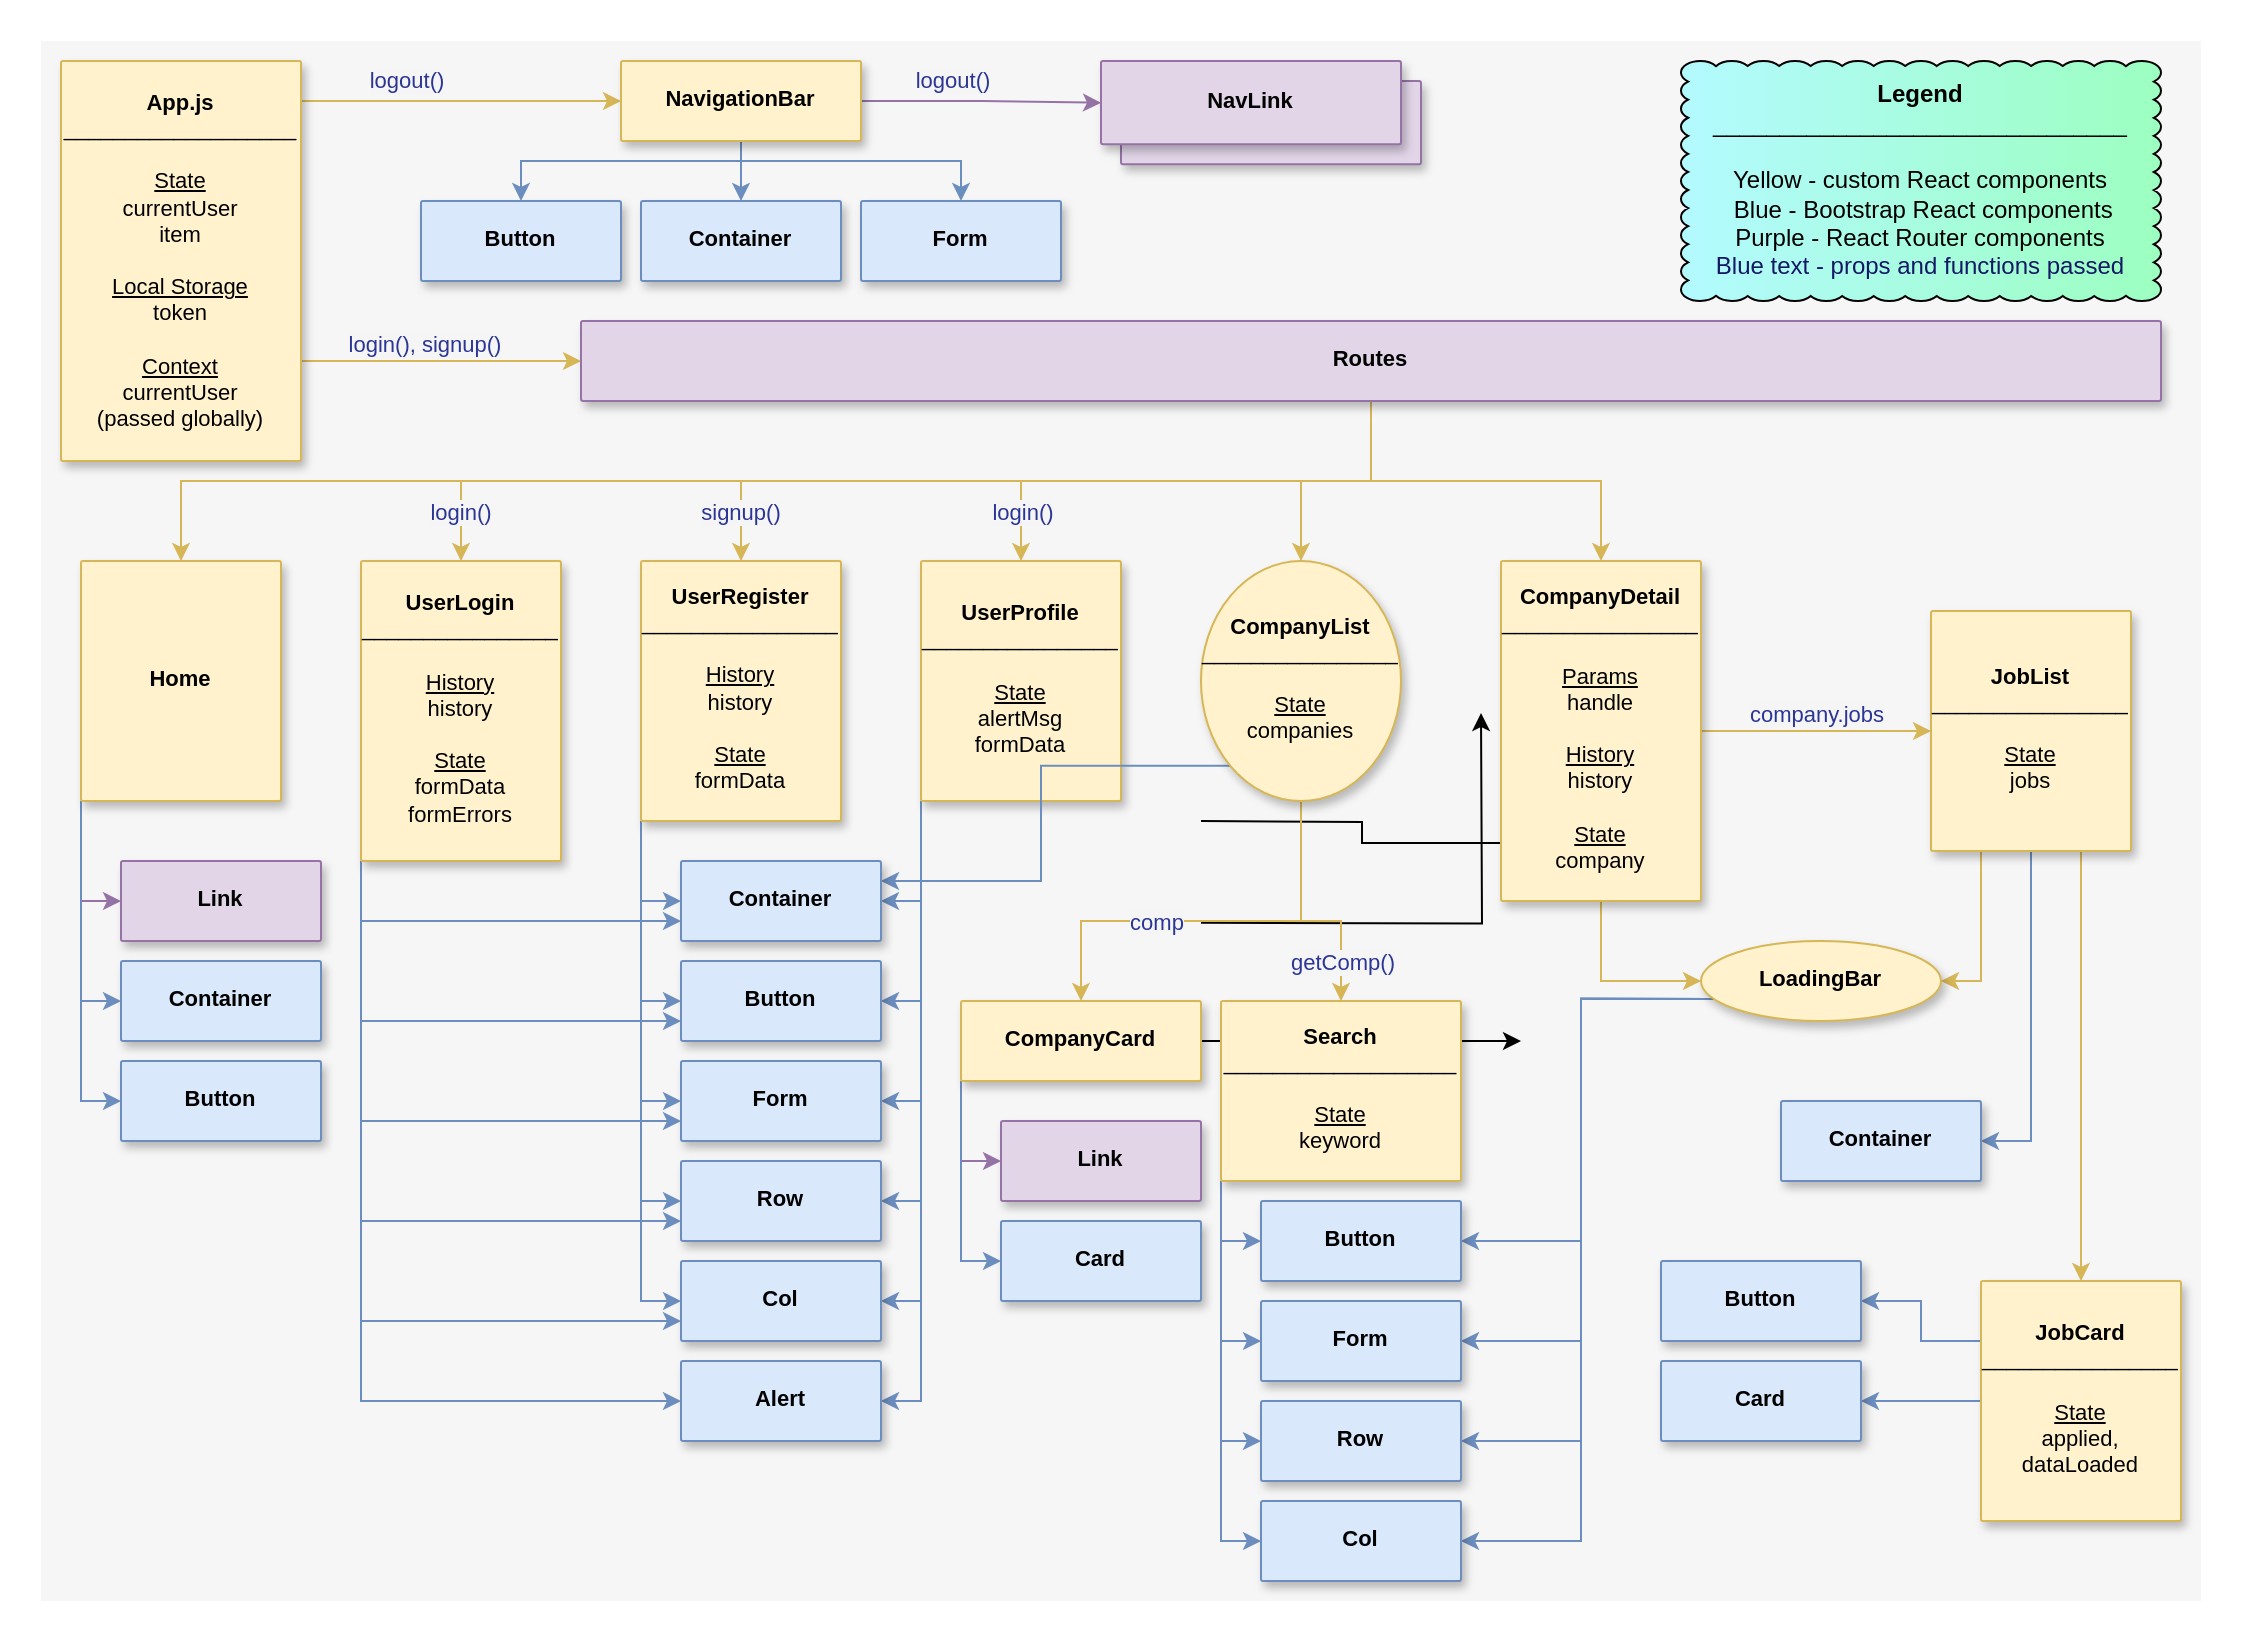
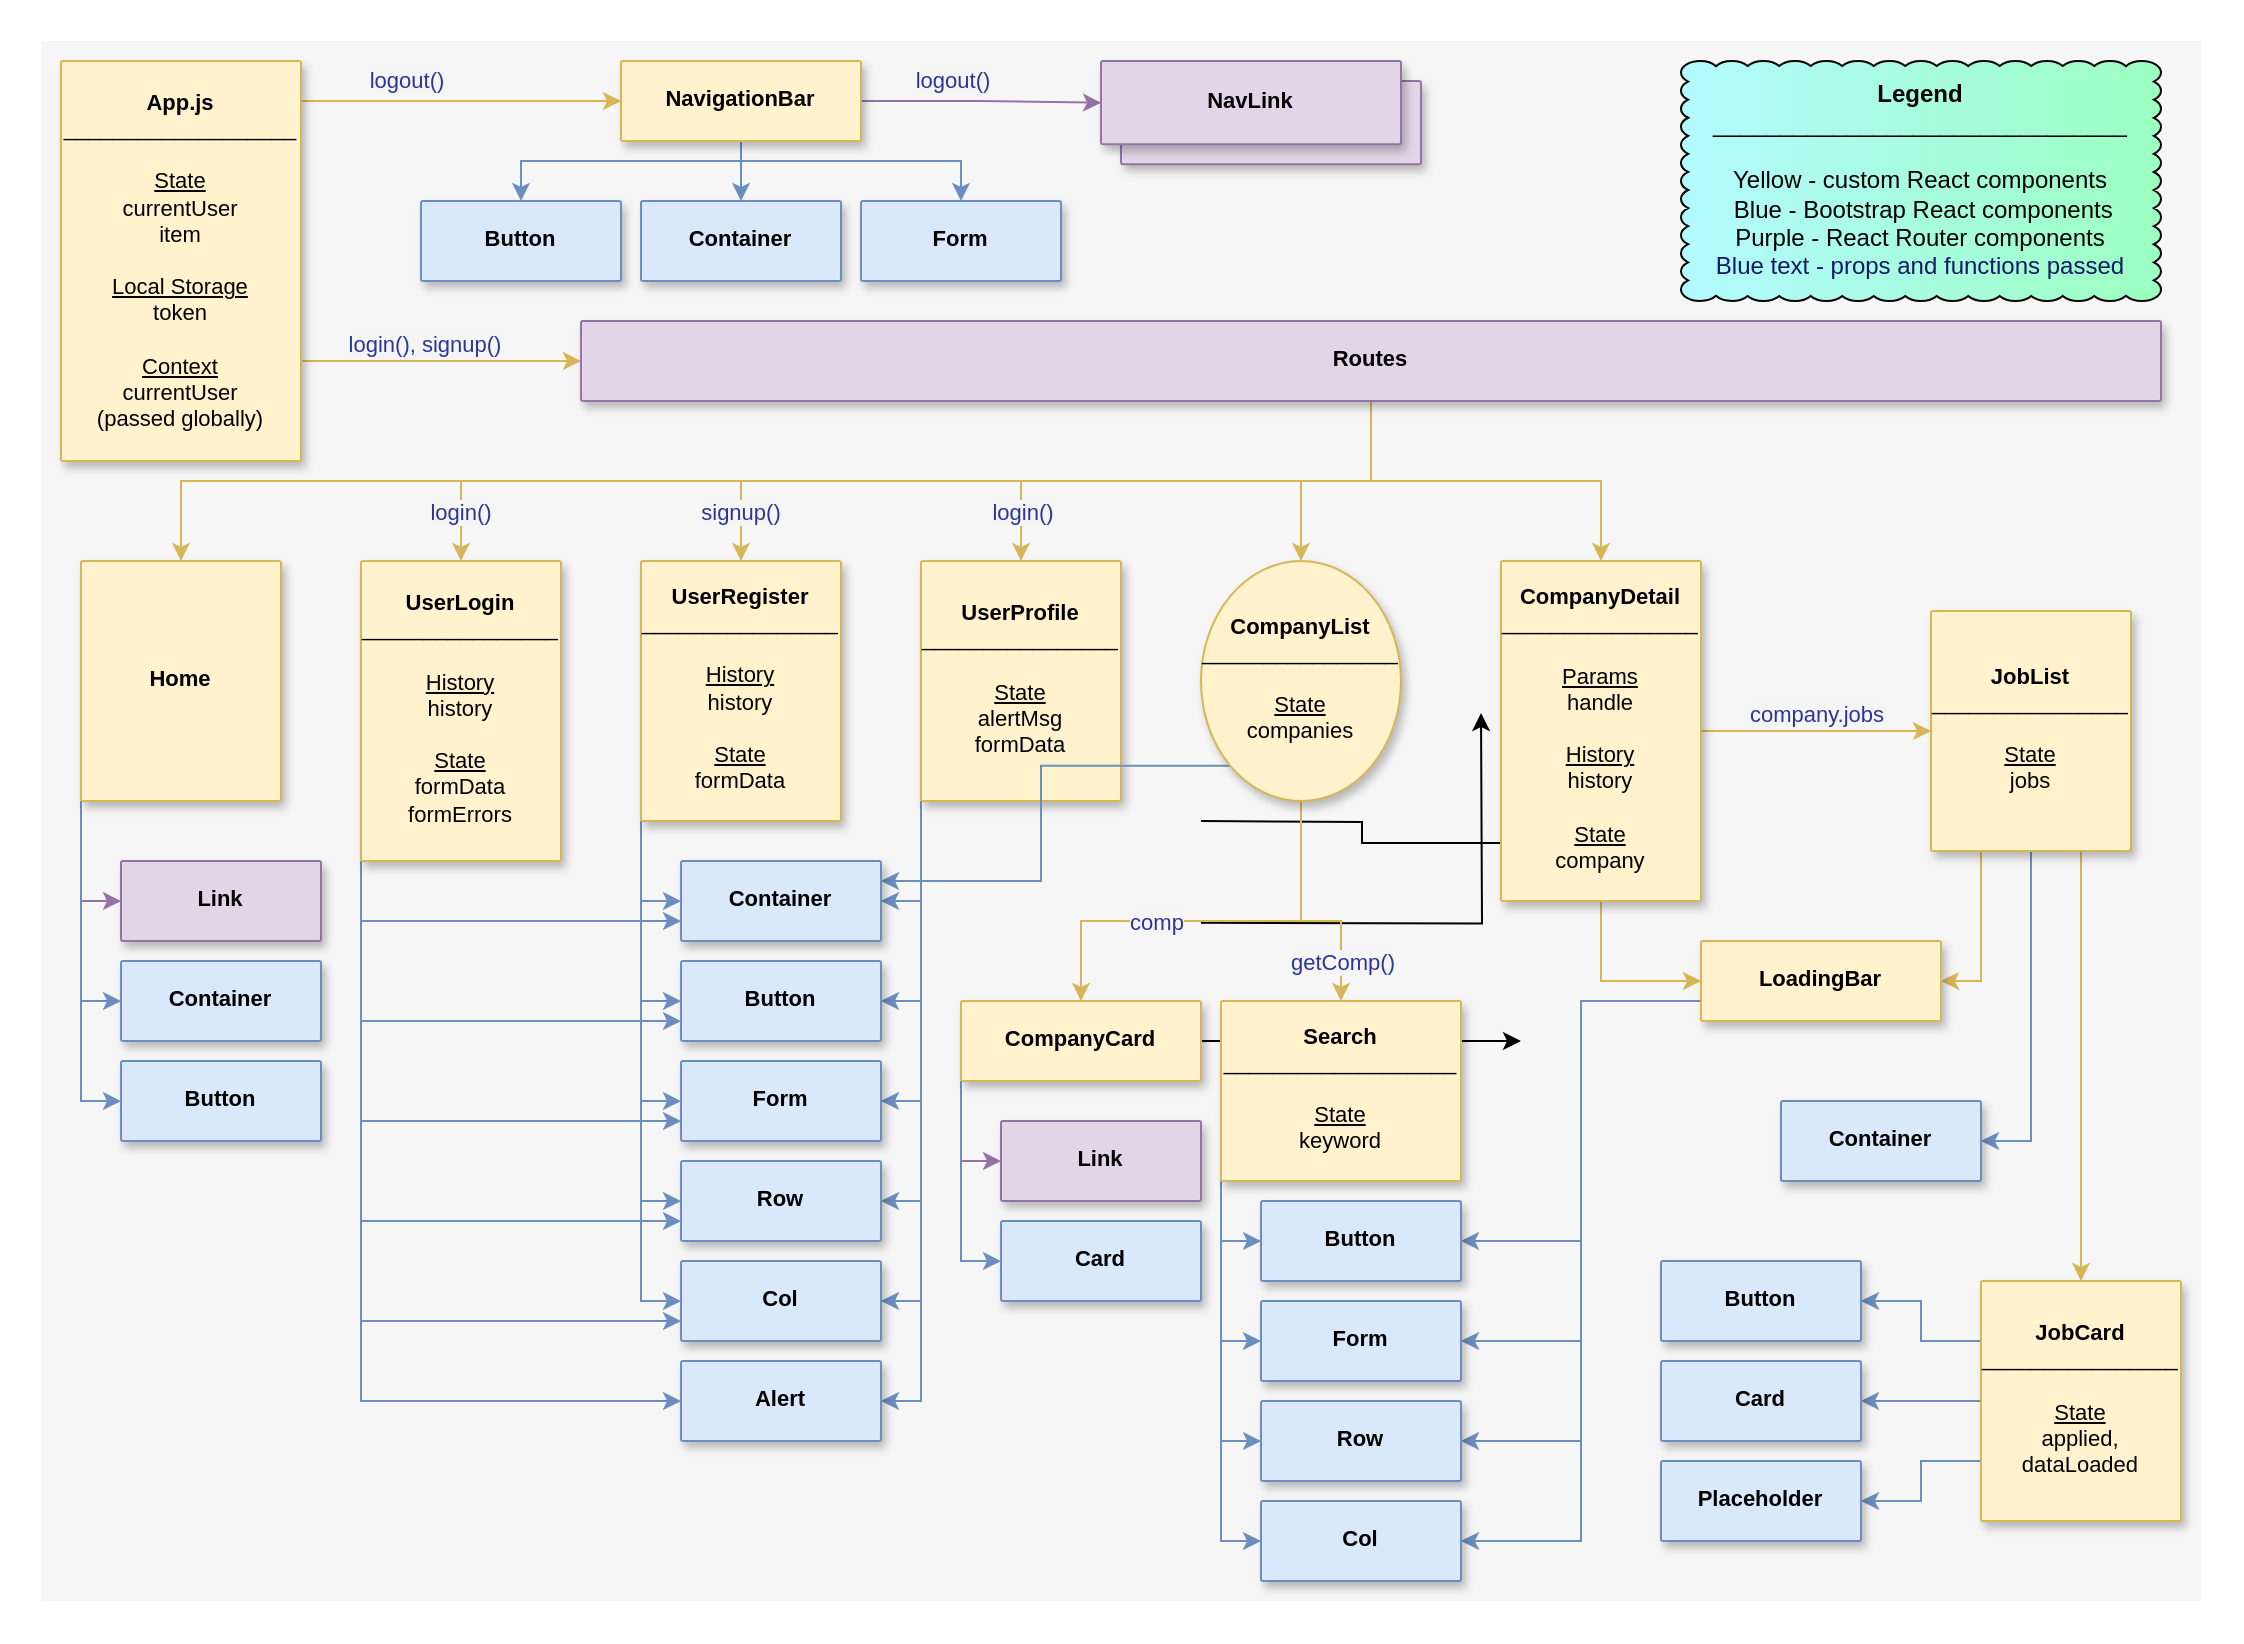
(1821, 981) -> (1821, 981)
none -> (1921, 1474)
none -> (1761, 1501)
